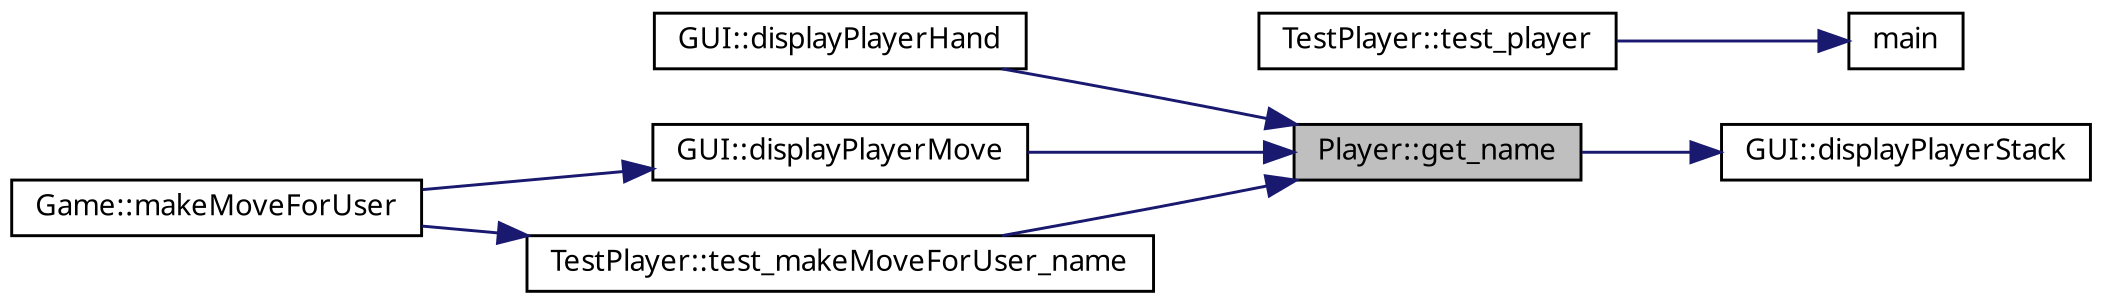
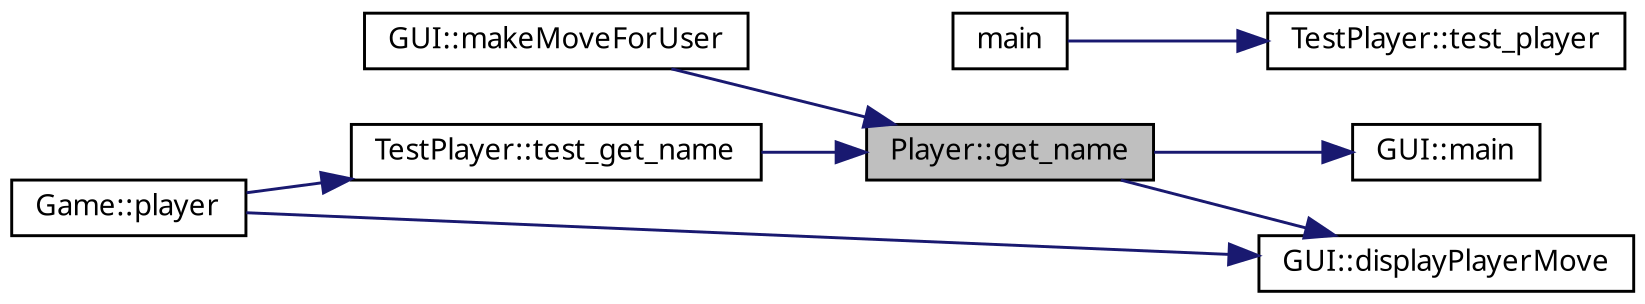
(840, 41) -> (556, 41)
(1718, 41) -> (1153, 41)
(1146, 152) -> (1214, 204)
(1906, 152) -> (1446, 152)
(217, 208) -> (129, 208)
(840, 264) -> (556, 152)
